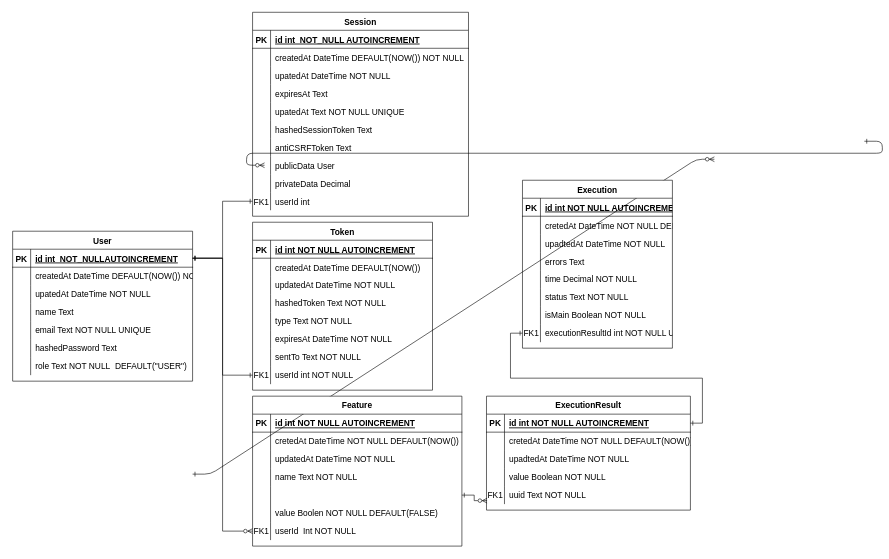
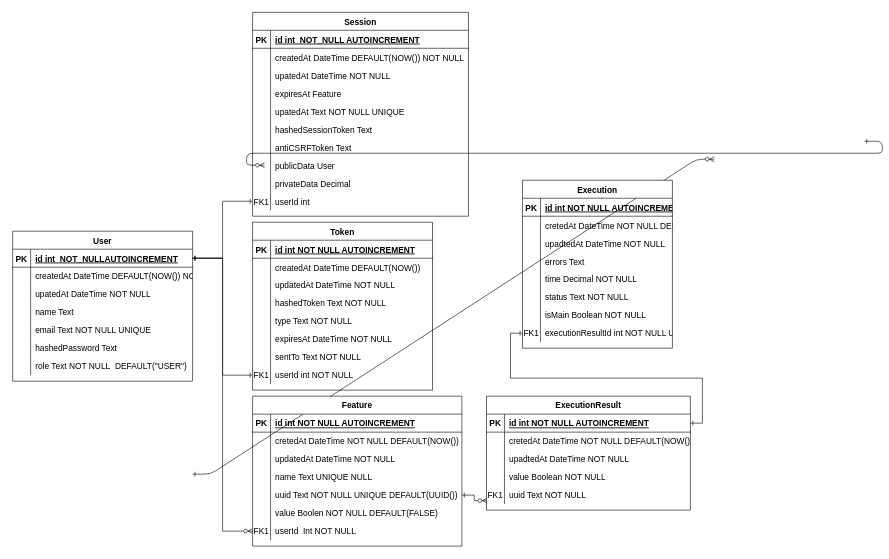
(306, 94) -> (313, 94)
(314, 478) -> (321, 478)
none -> (366, 495)
